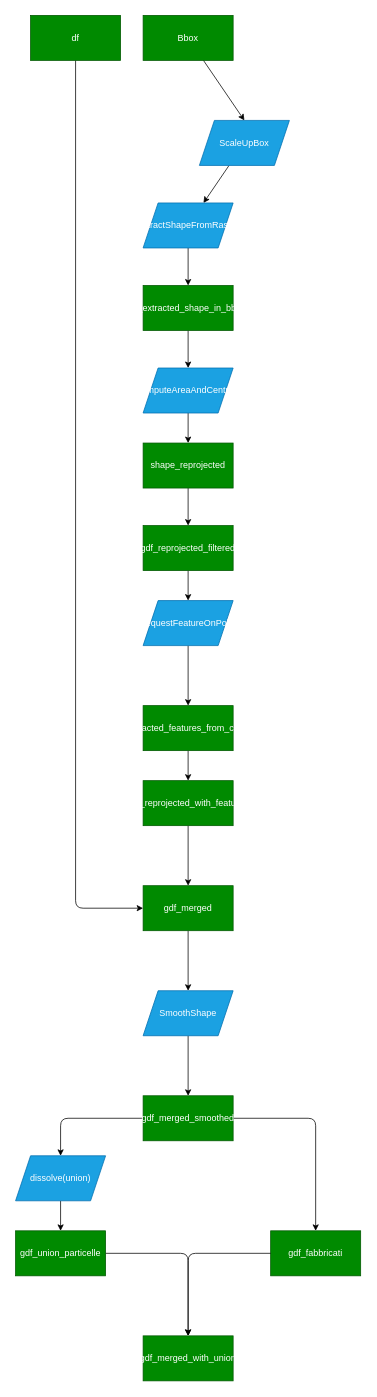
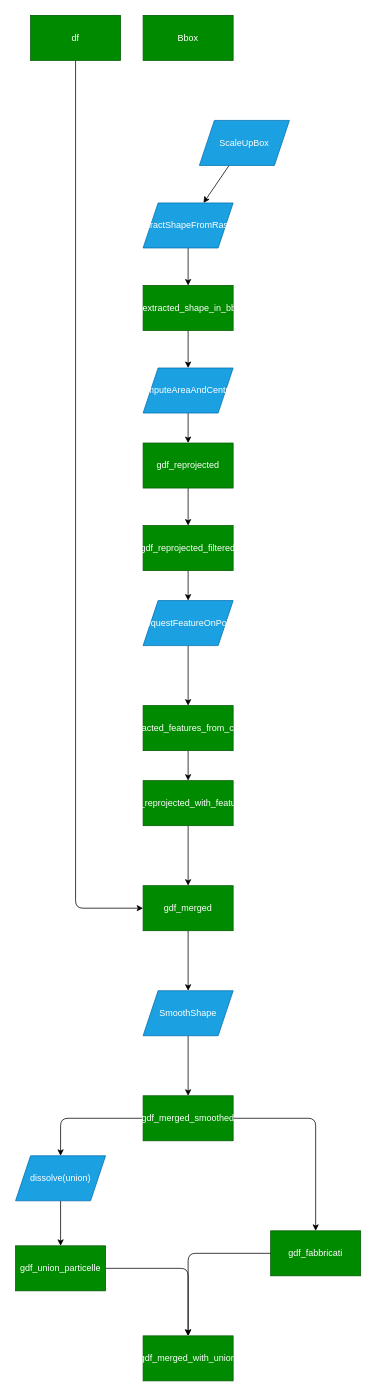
(222, 88) -> none
(188, 465) -> (188, 465)
(60, 1253) -> (60, 1268)
